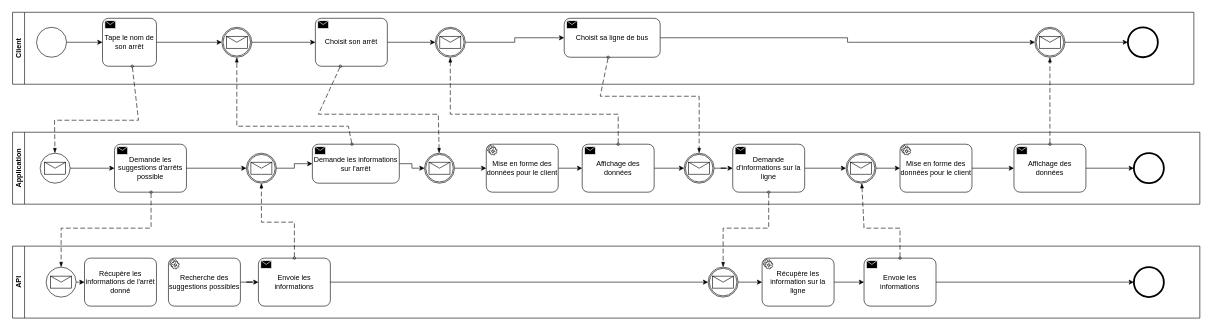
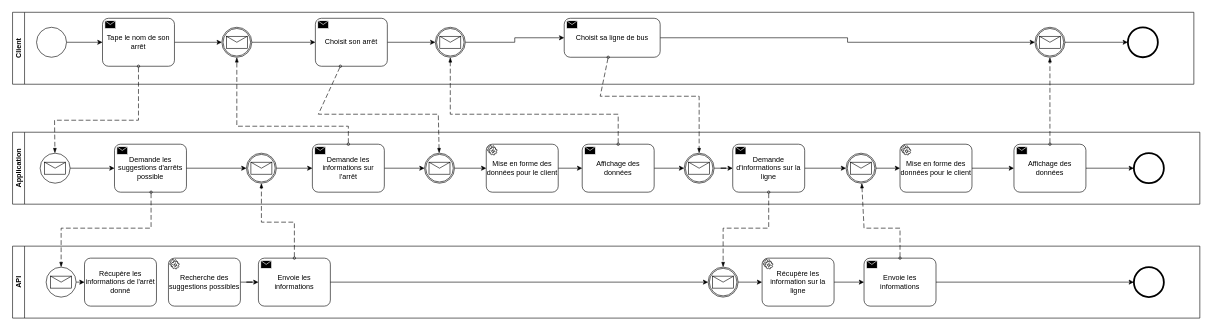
(129, 42) -> (138, 42)
(356, 164) -> (348, 168)
